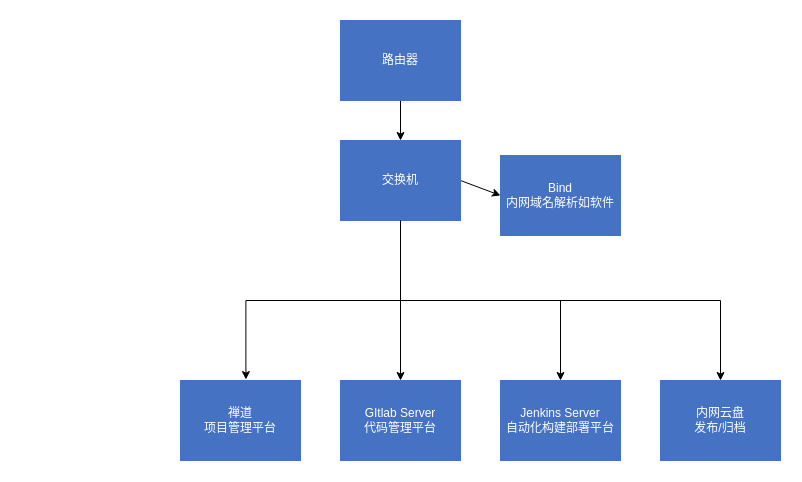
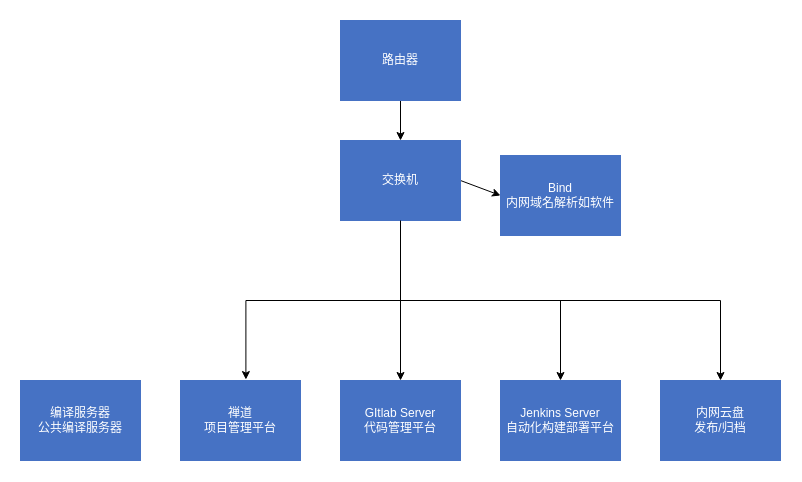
none -> (81, 421)
